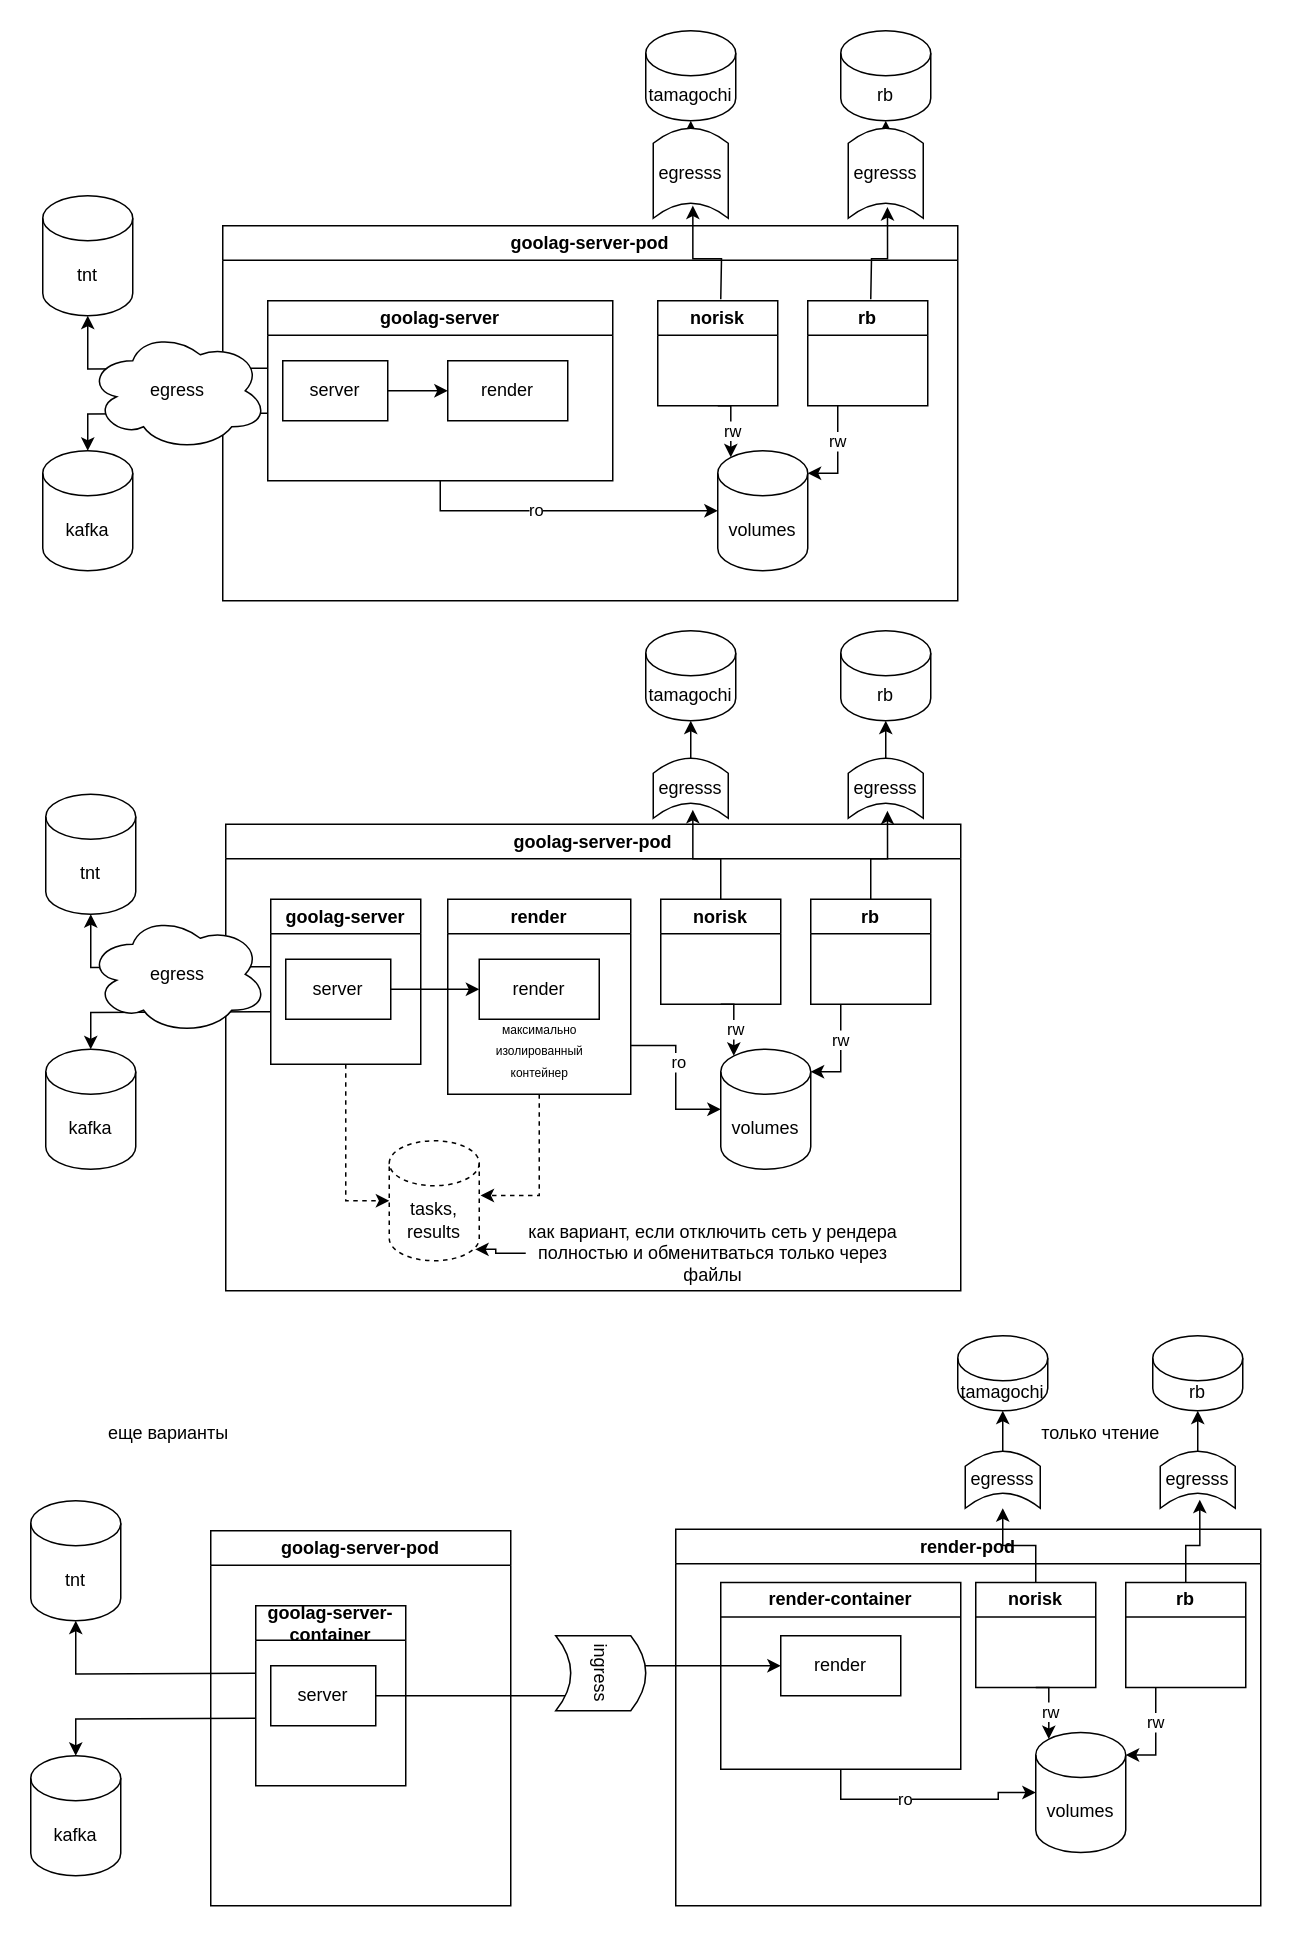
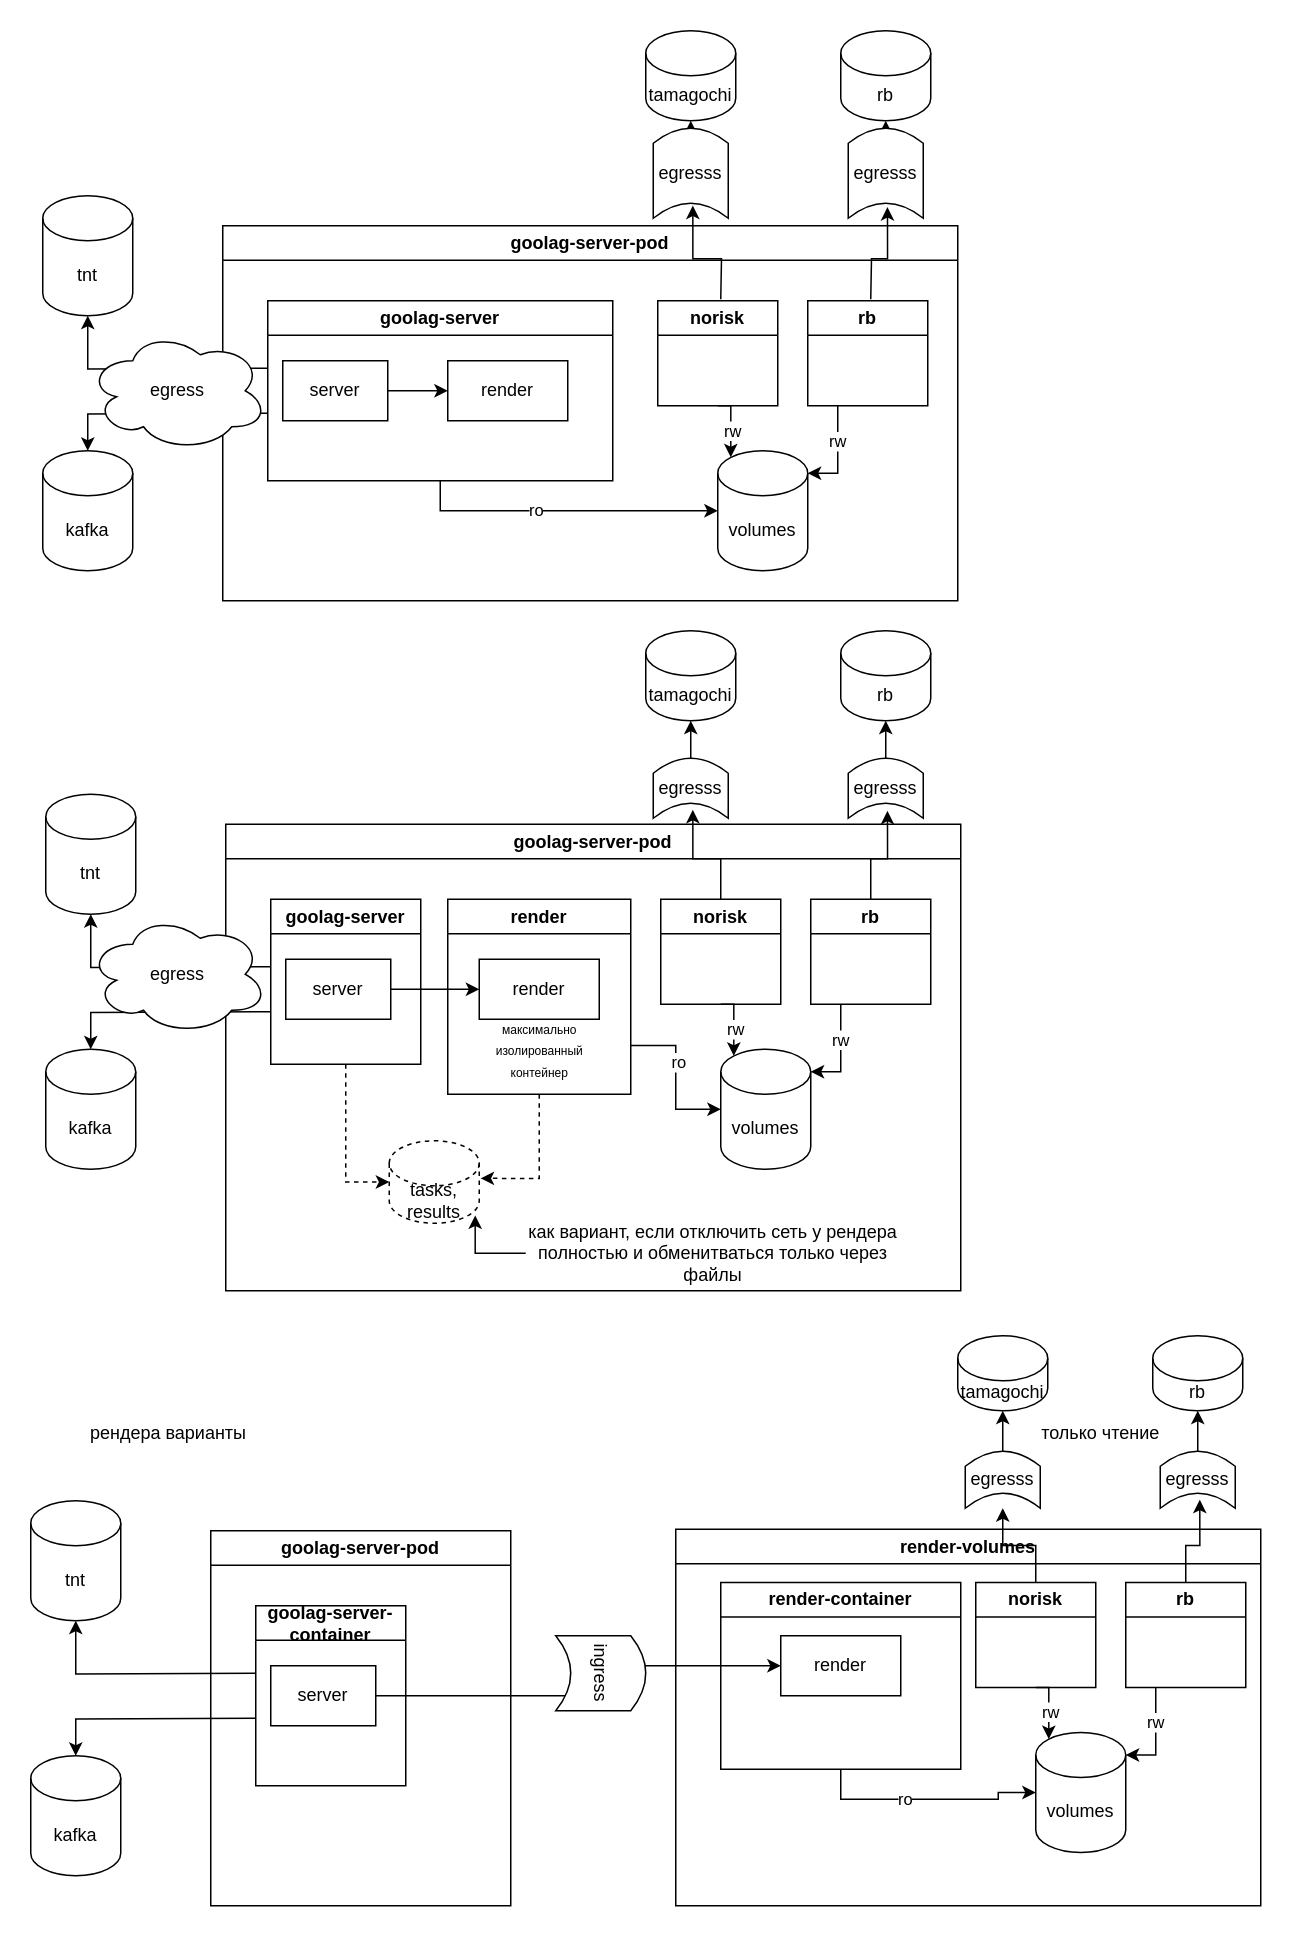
(434, 1201) -> (434, 1182)
(169, 1433) -> (169, 1433)
(968, 1547) -> (968, 1547)
